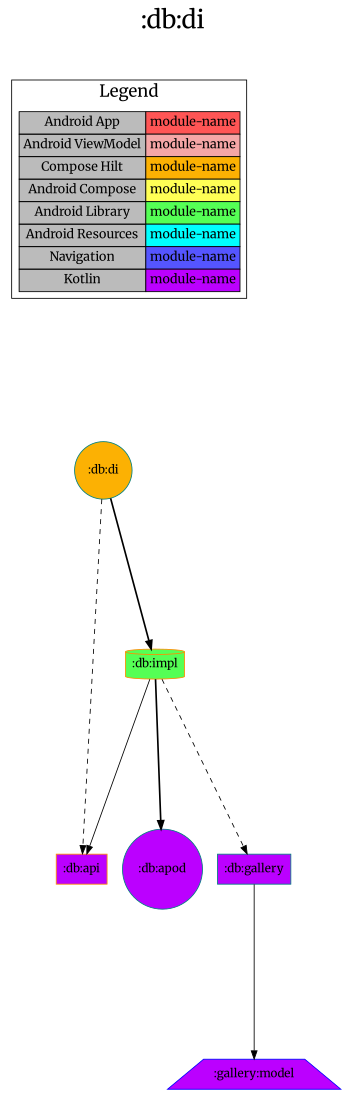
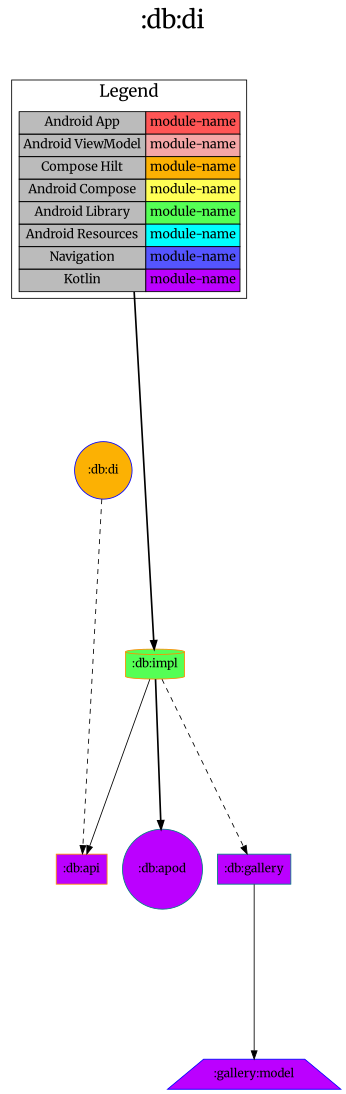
(103, 470) -> (103, 470)
(130, 570) -> (144, 466)
